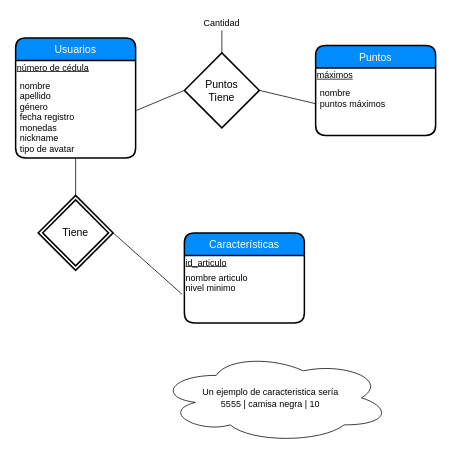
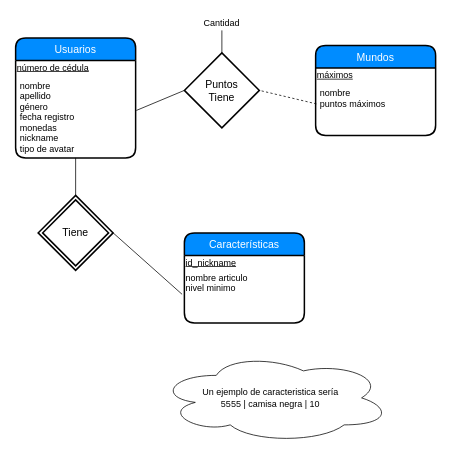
(375, 57) -> (375, 57)
(287, 97) -> (287, 97)
(210, 263) -> (211, 263)
